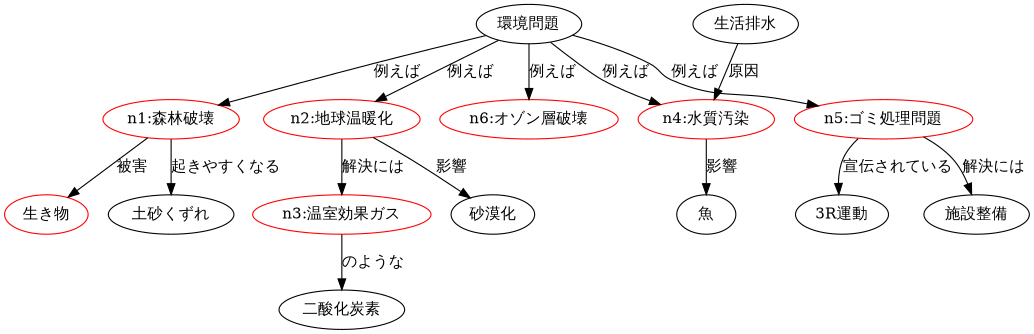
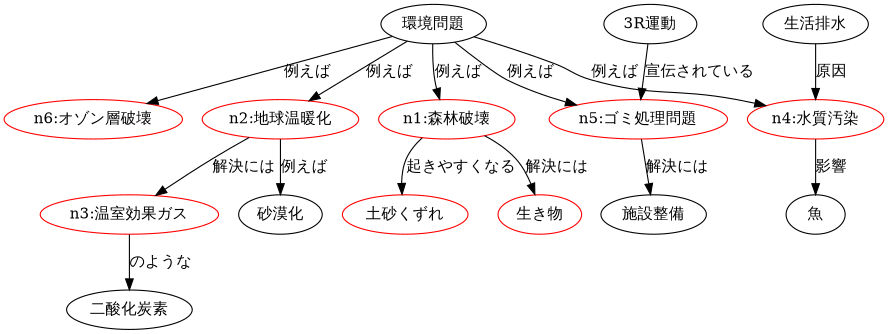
(843, 159) -> (645, 66)
(132, 167) -> (557, 167)
(452, 167) -> (304, 167)
(171, 215) -> (405, 215)
